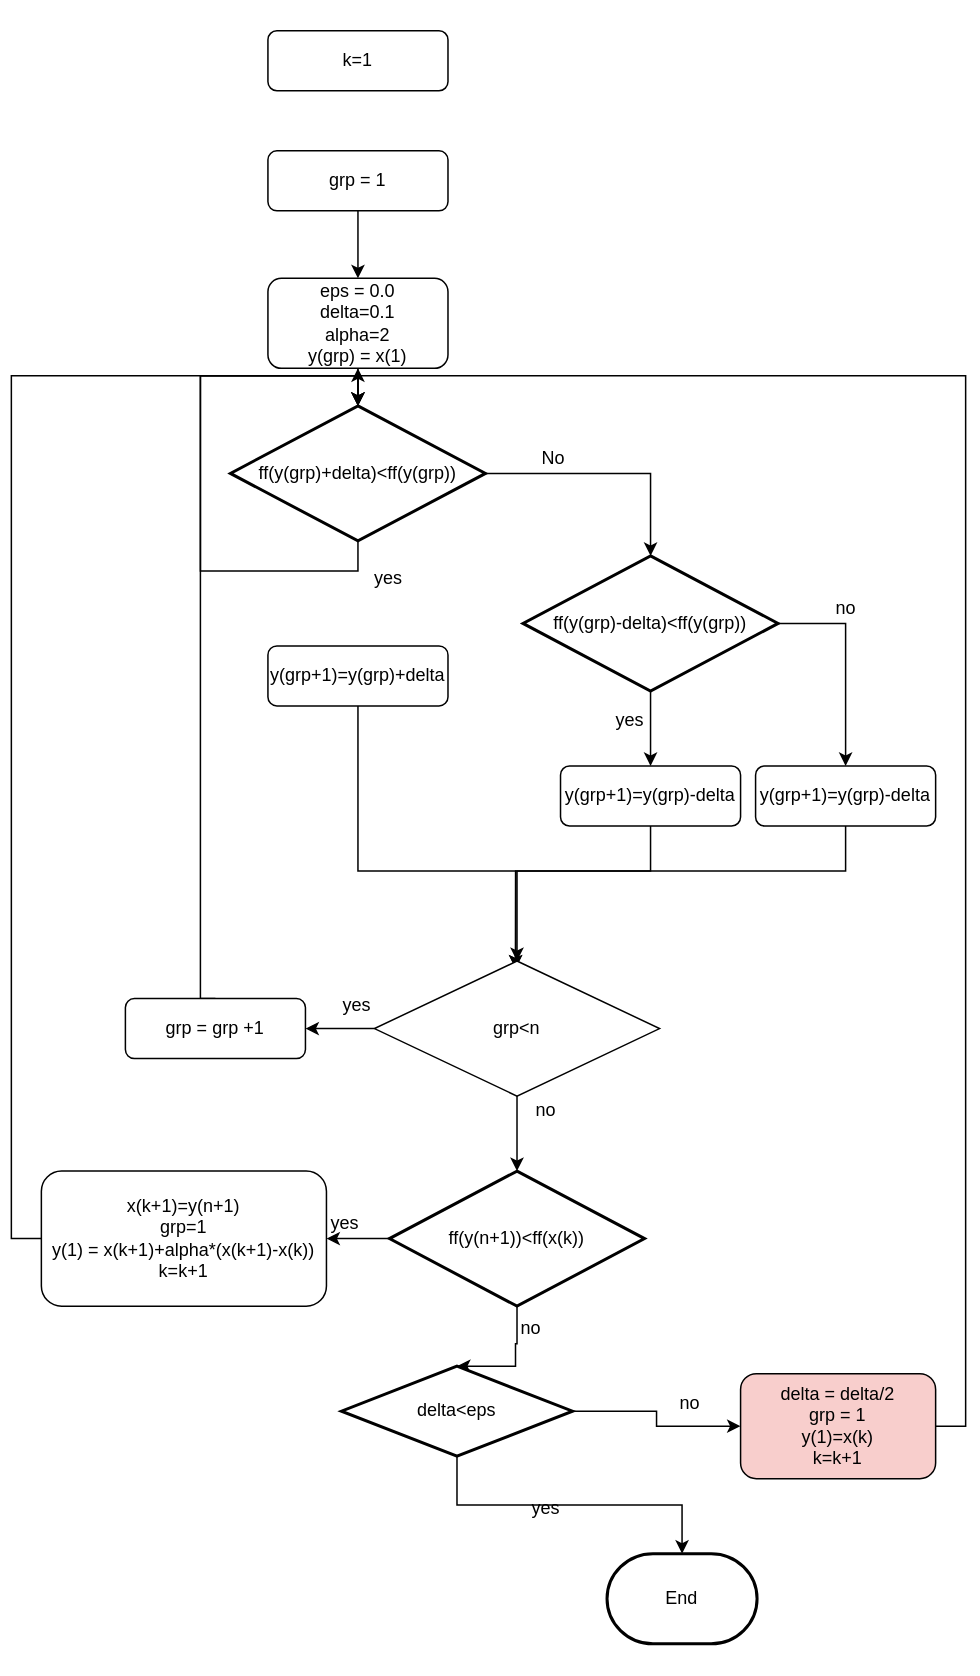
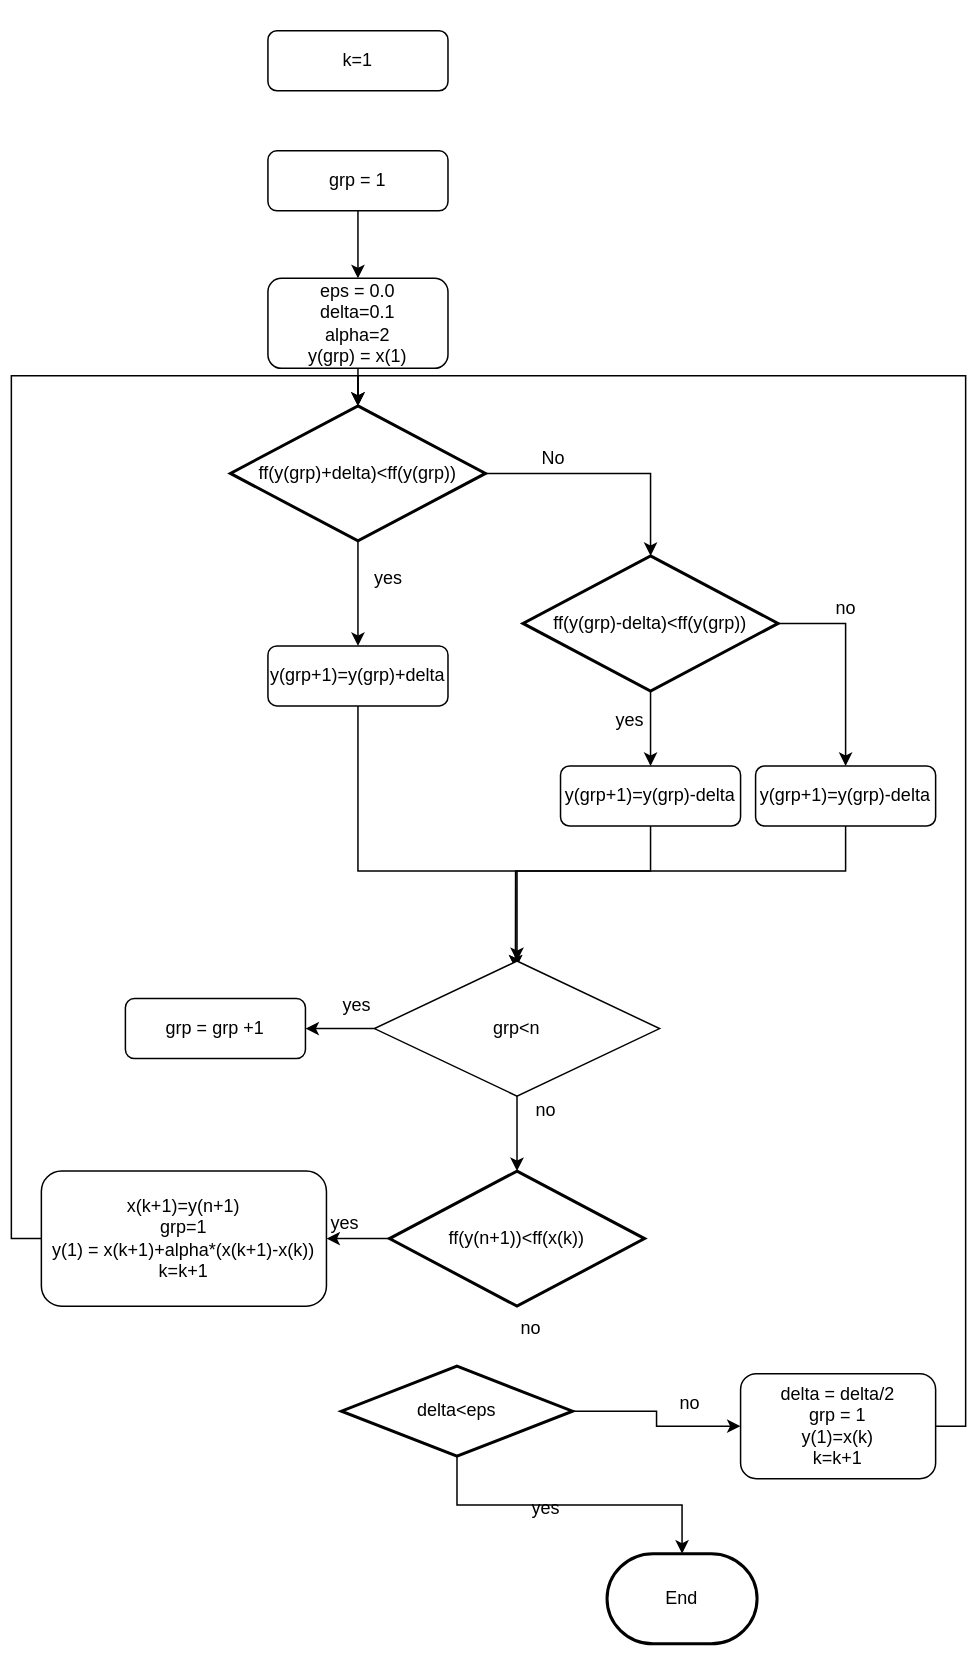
(282, 571) -> (358, 602)
(200, 786) -> none
(515, 1360) -> none
(838, 1426) -> (838, 1426)
